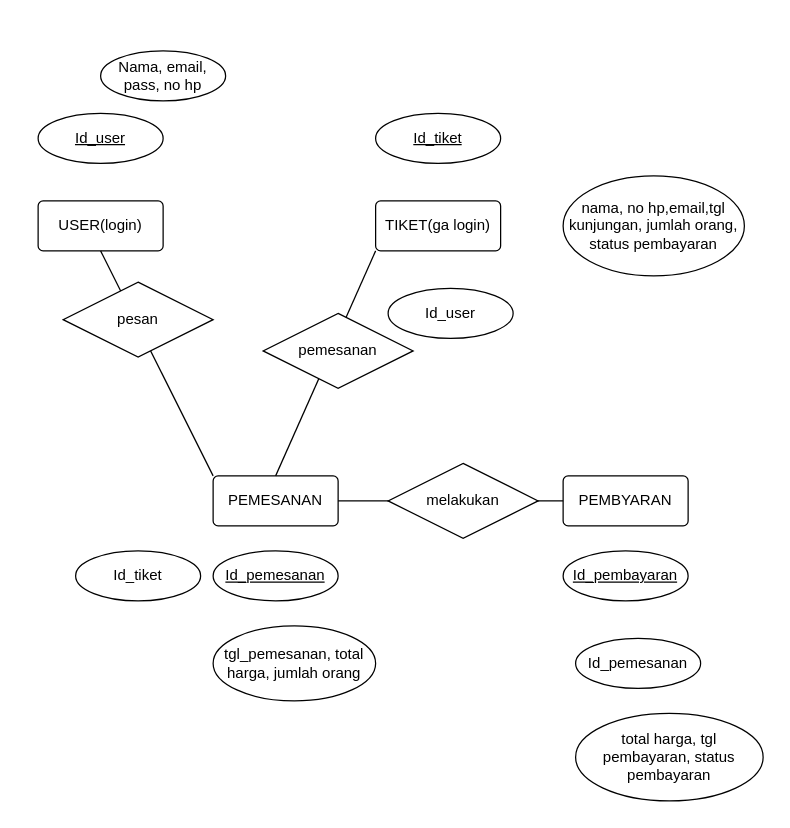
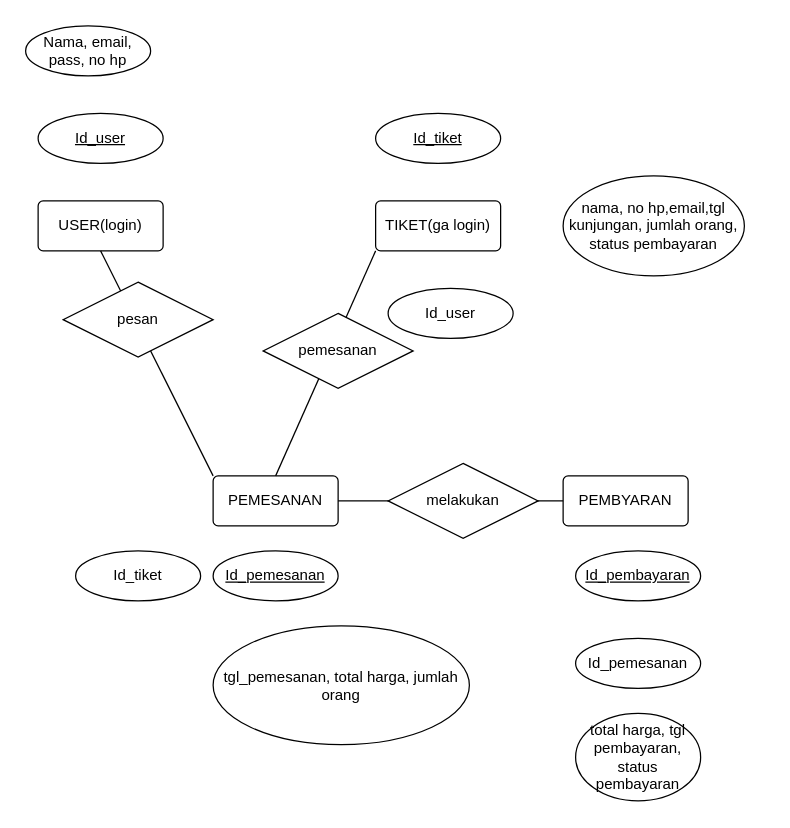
(163, 76) -> (88, 51)
(626, 576) -> (638, 576)
(294, 663) -> (341, 685)
(669, 757) -> (638, 757)
